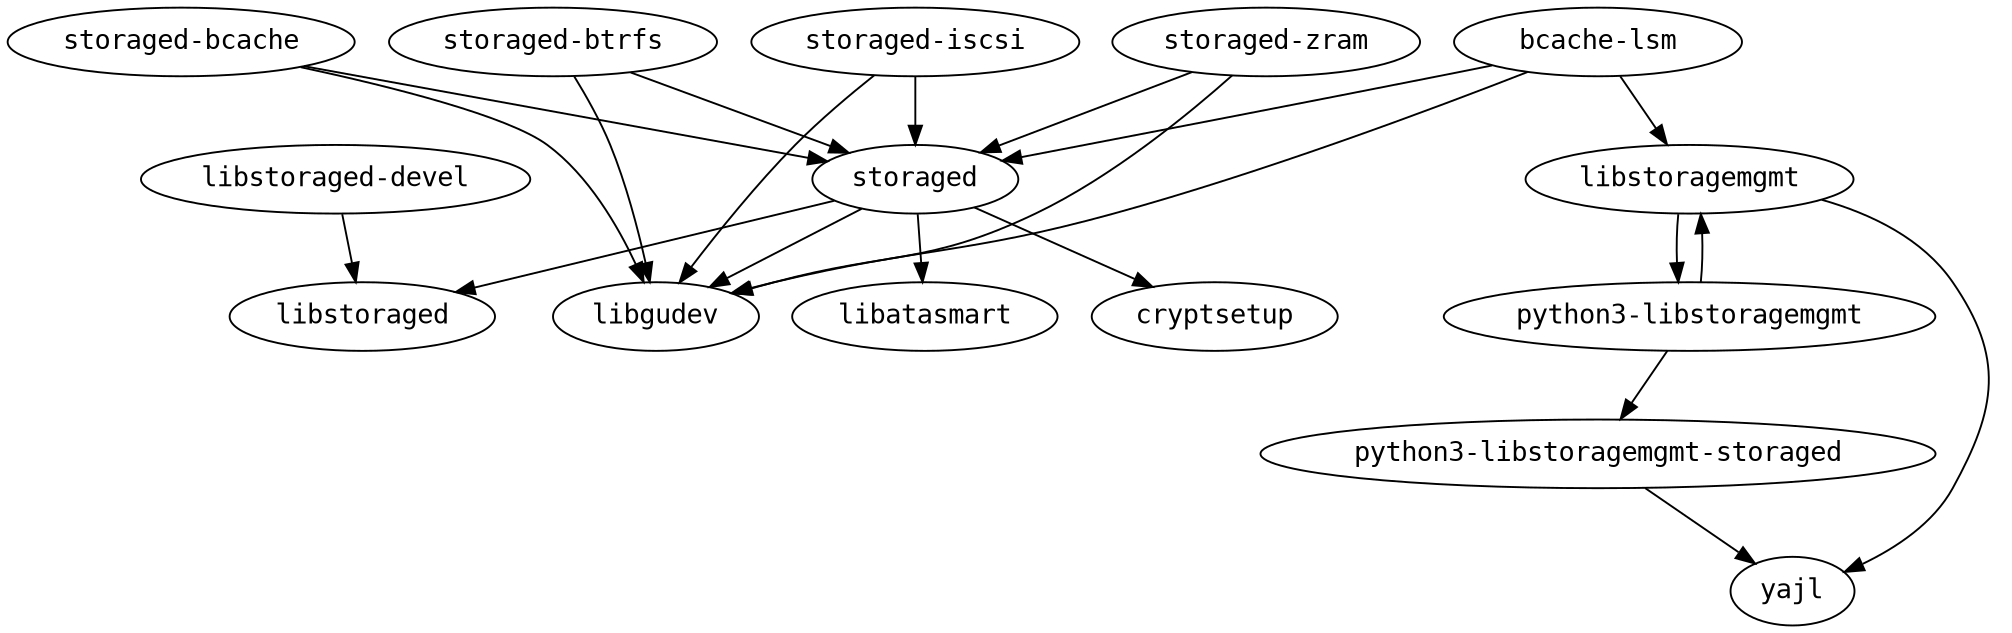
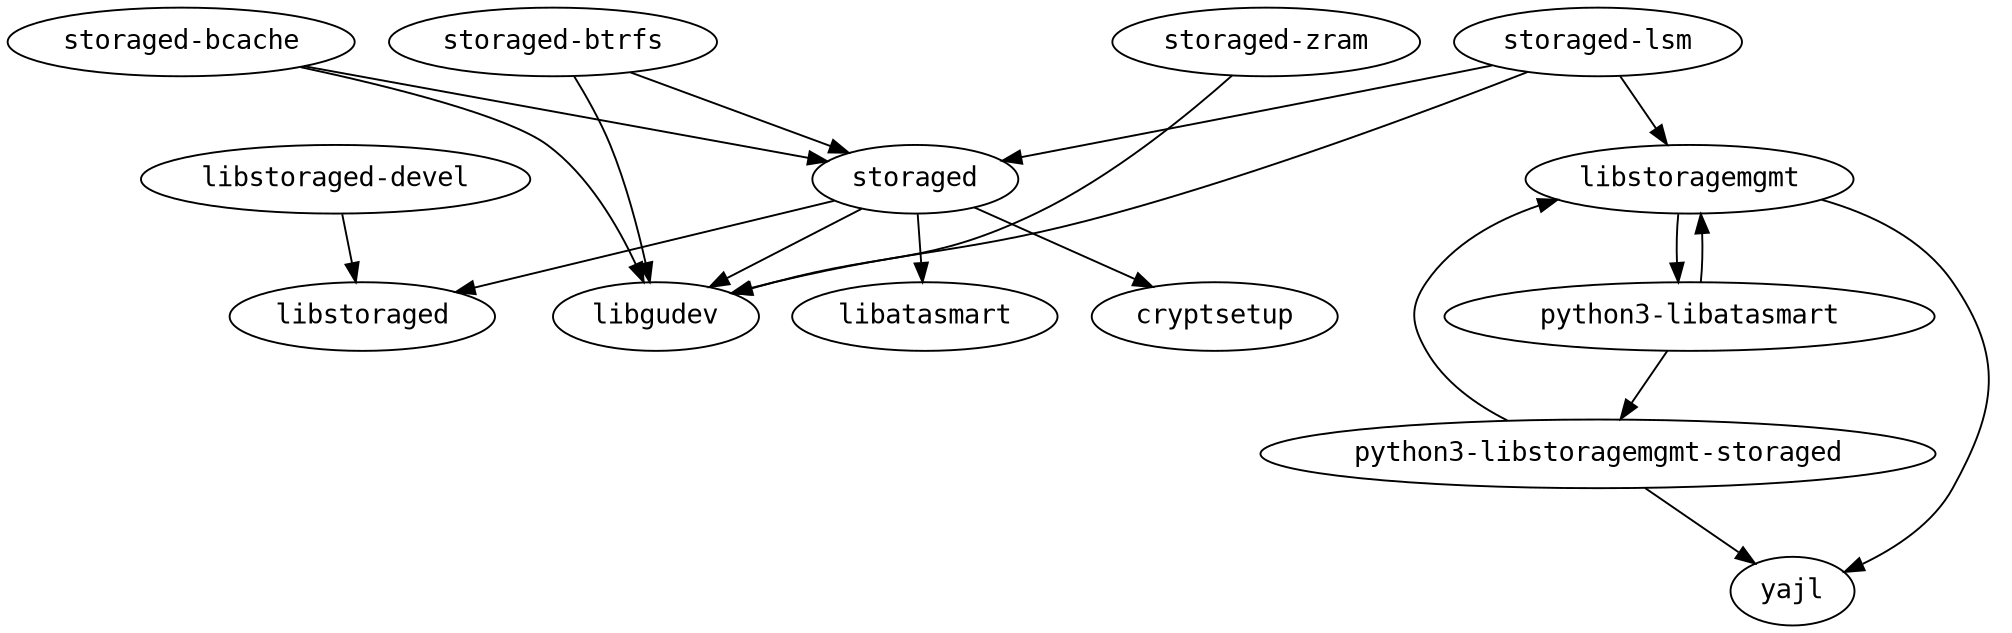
(915, 42) -> none
(1598, 42) -> (1598, 42)
(1095, 109) -> none
none -> (1417, 302)
(1690, 317) -> (1690, 317)
